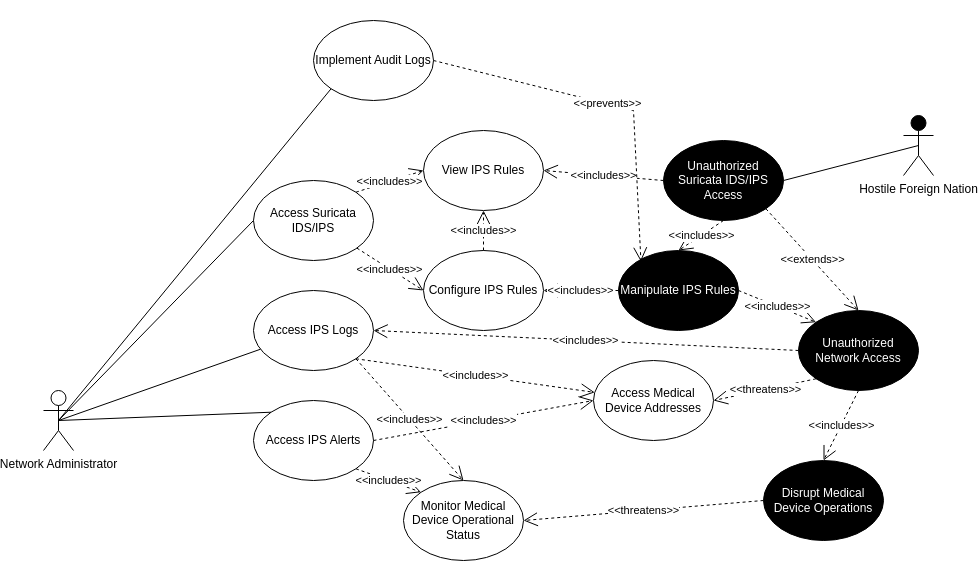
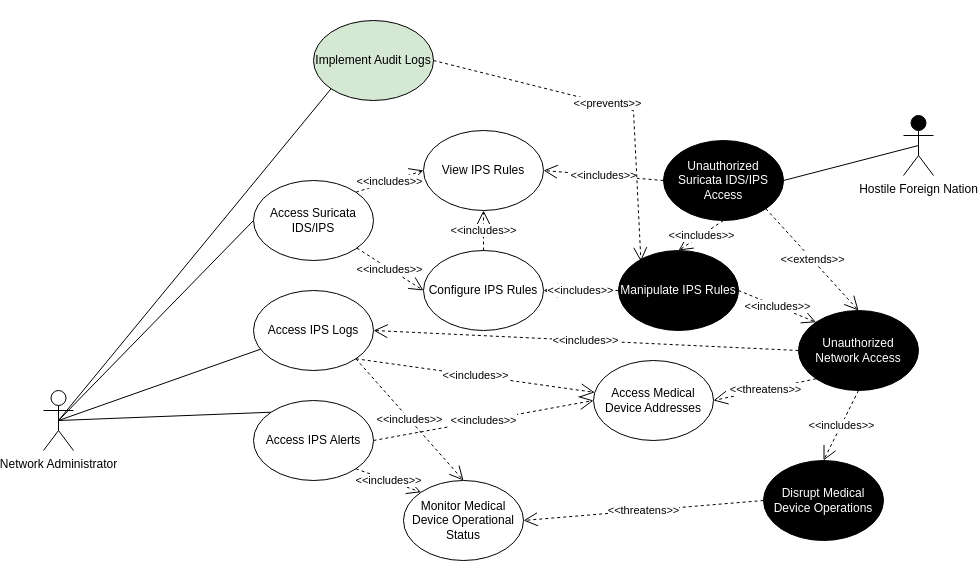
(374, 61) -> (374, 61)
